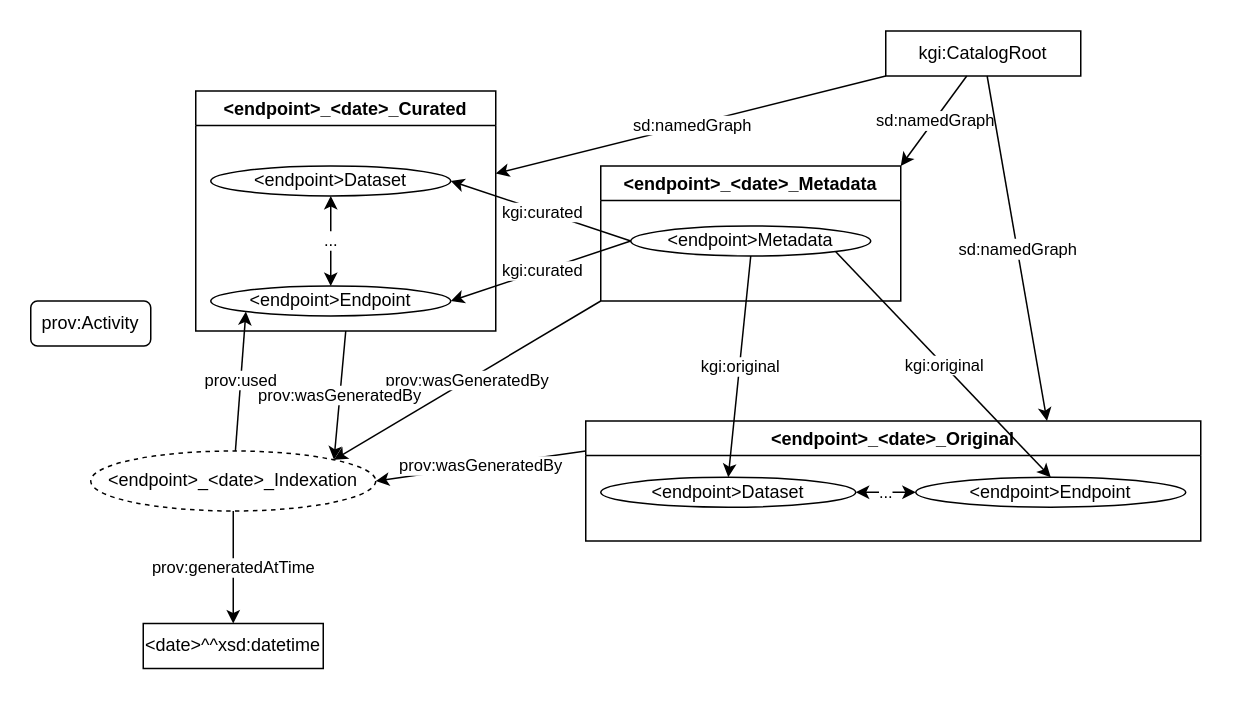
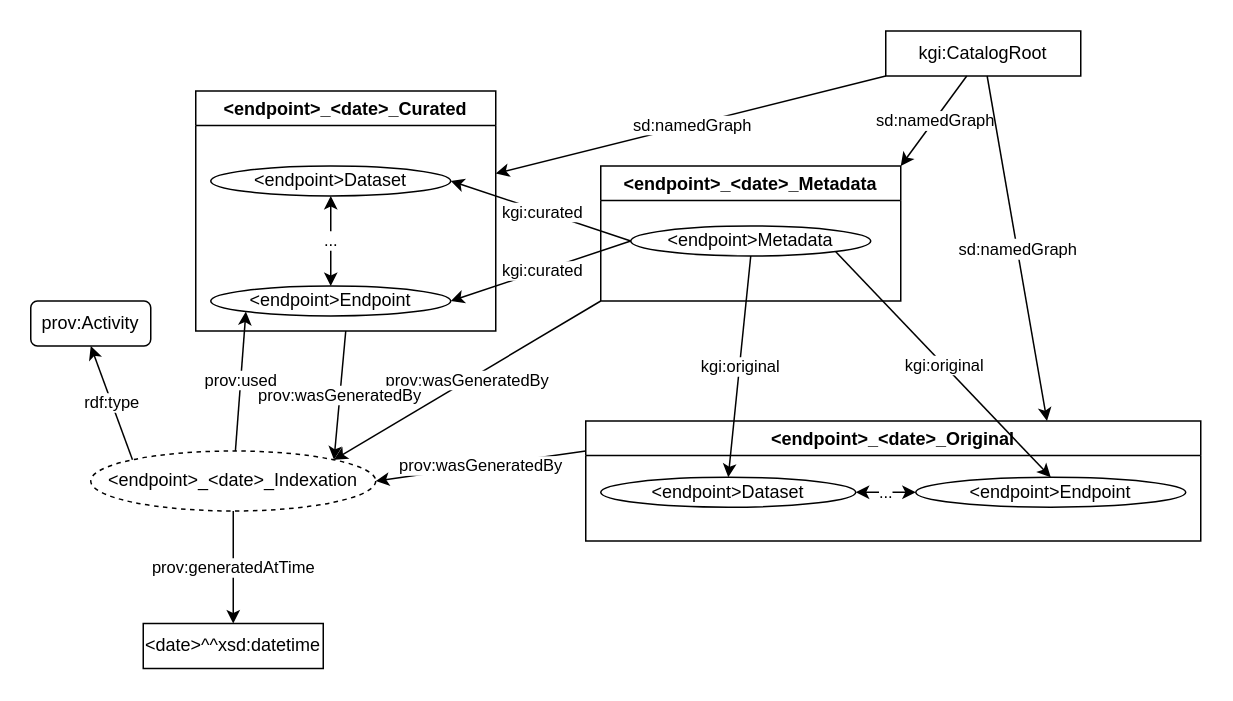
none -> (113, 408)
